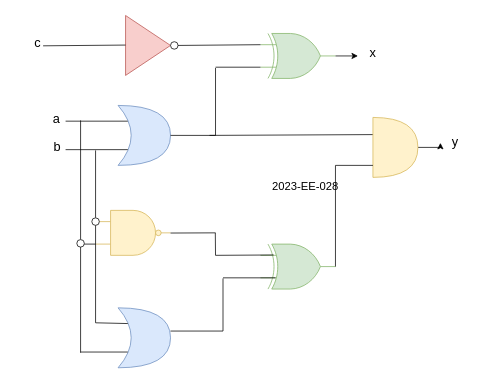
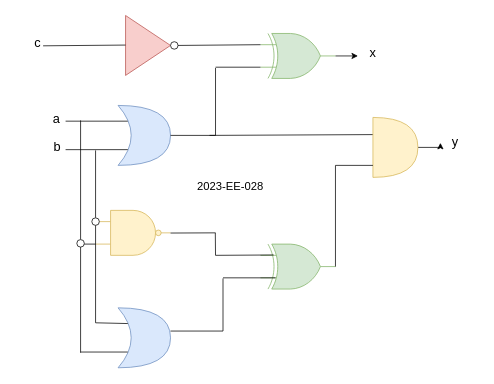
(306, 186) -> (231, 186)
